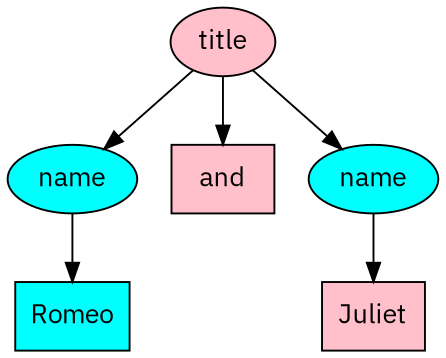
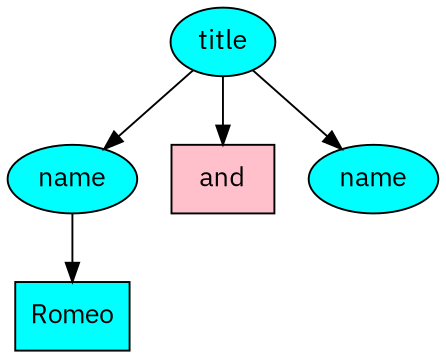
(223, 42) -> (223, 42)
(373, 316) -> none
